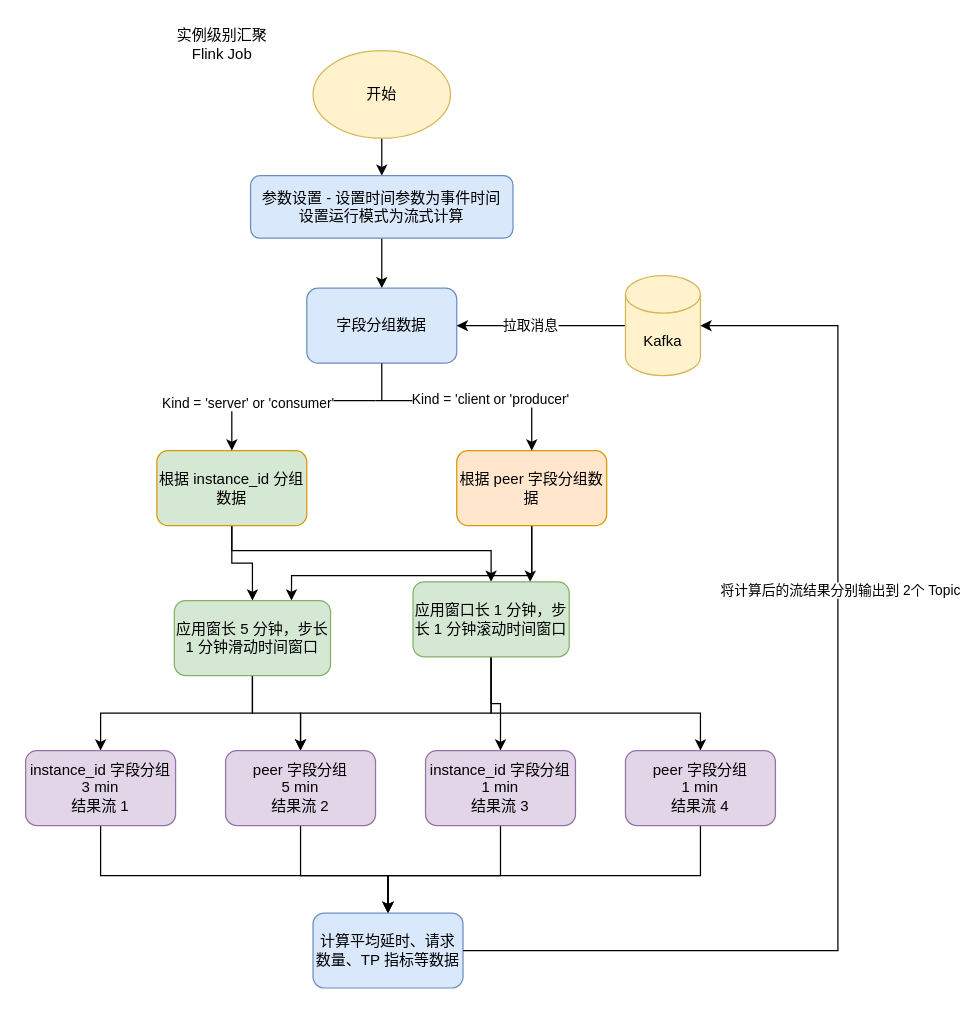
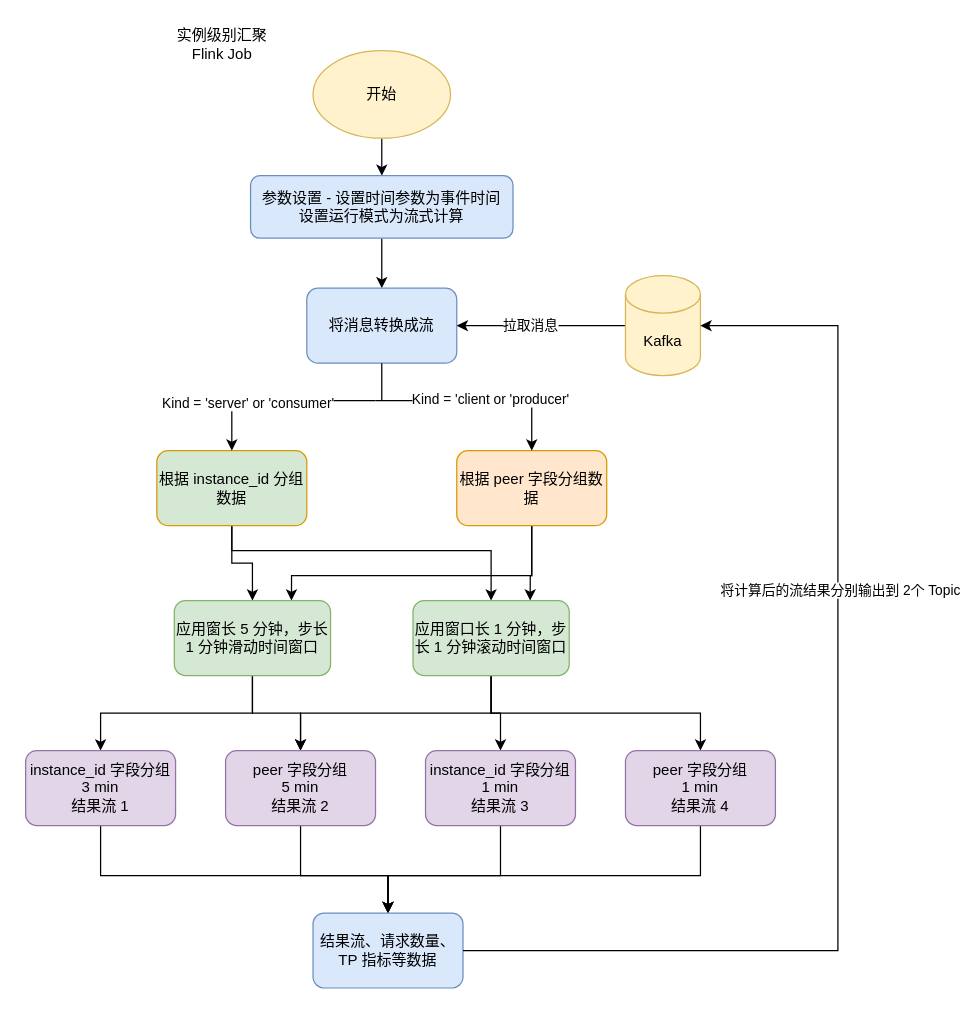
(382, 326) -> (382, 326)
(491, 619) -> (491, 638)
(388, 951) -> (388, 951)
